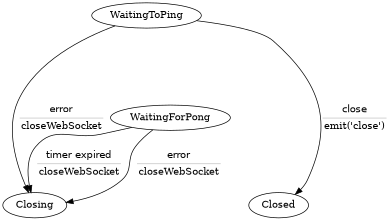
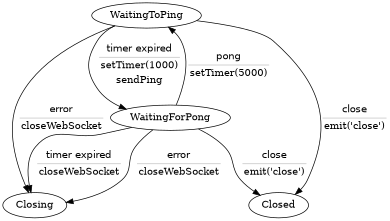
none -> (186, 67)
none -> (89, 68)
none -> (231, 157)
